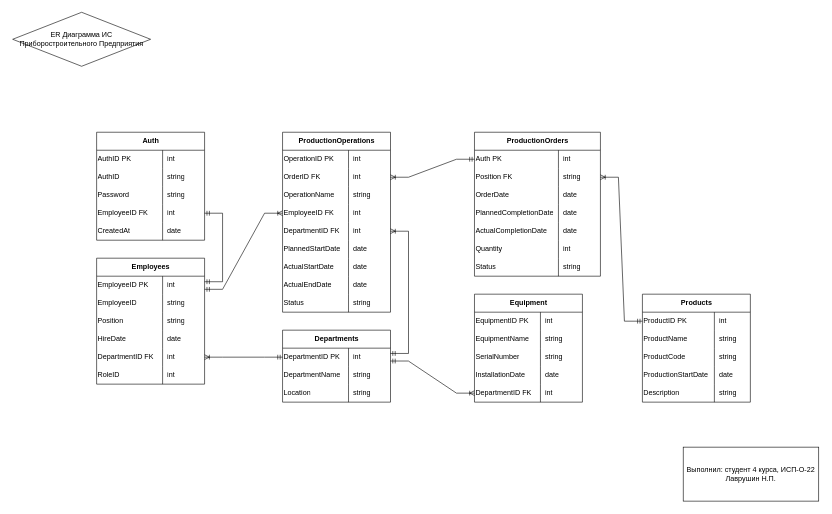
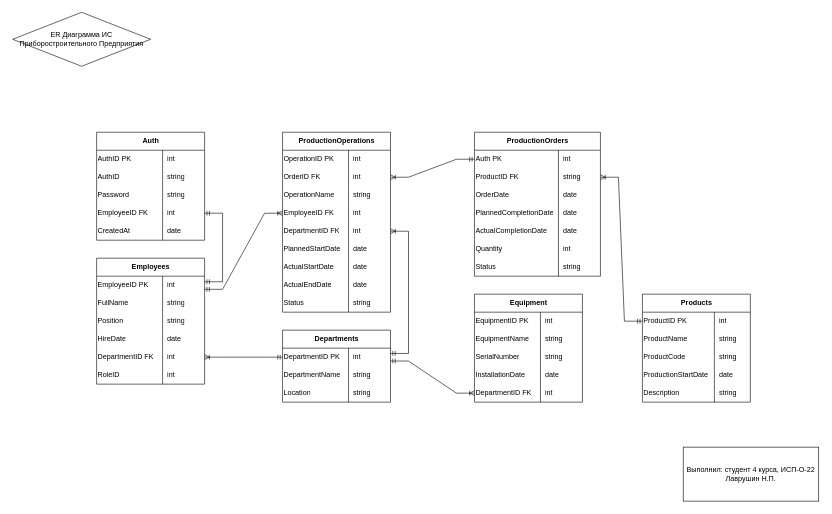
(495, 177) -> (499, 177)
(117, 303) -> (112, 303)
